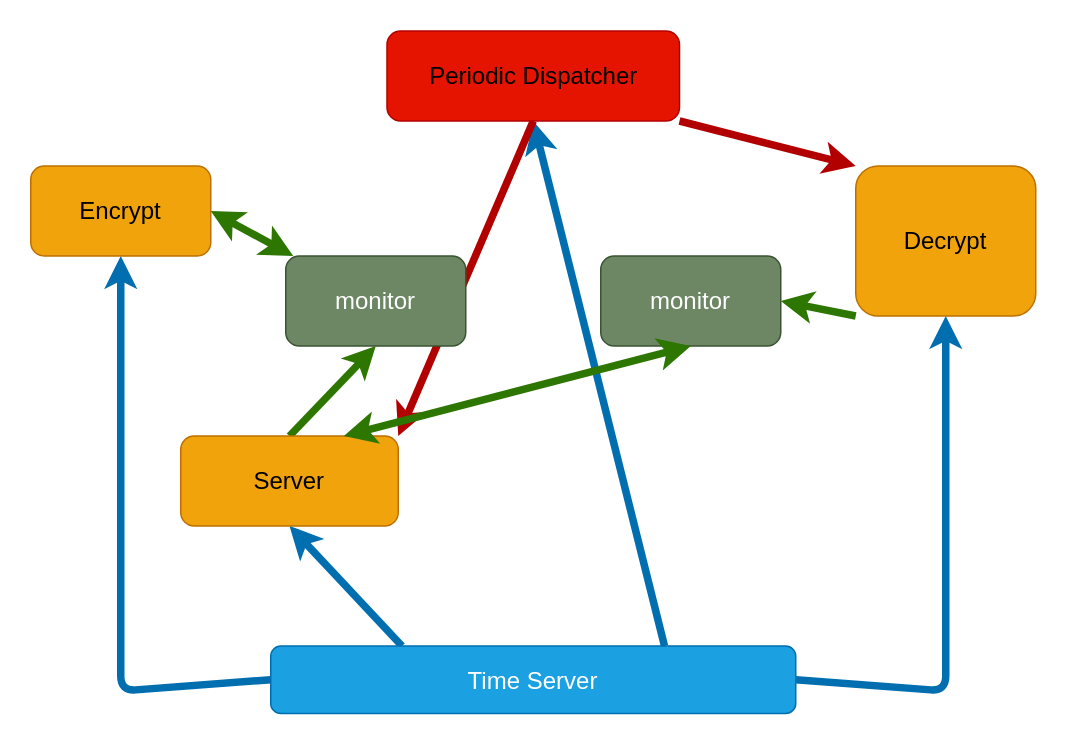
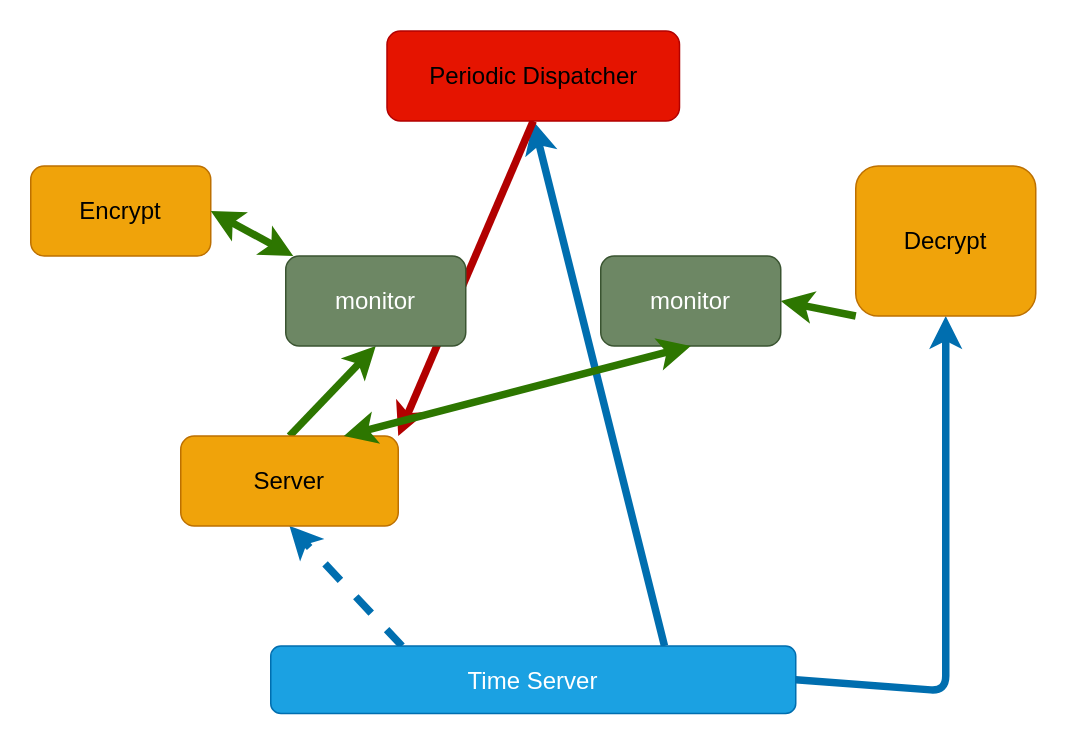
(757, 141) -> none
(121, 554) -> none
(379, 621) -> (379, 621)
